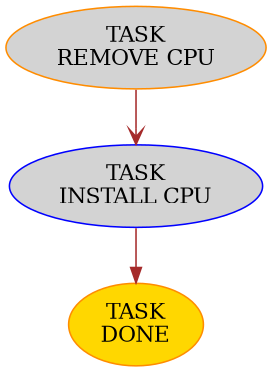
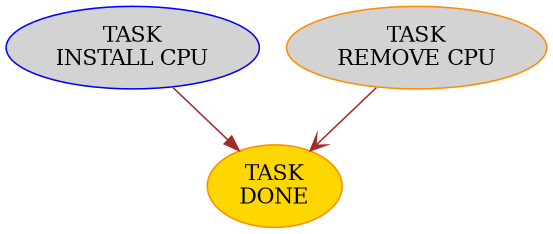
(136, 109) -> (349, 114)
